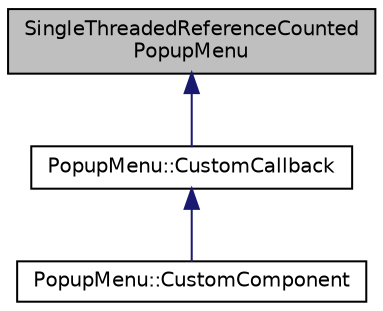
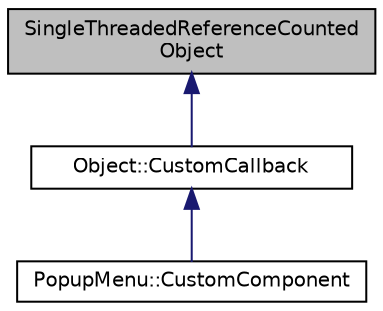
(192, 41) -> (192, 41)
(192, 167) -> (192, 167)
